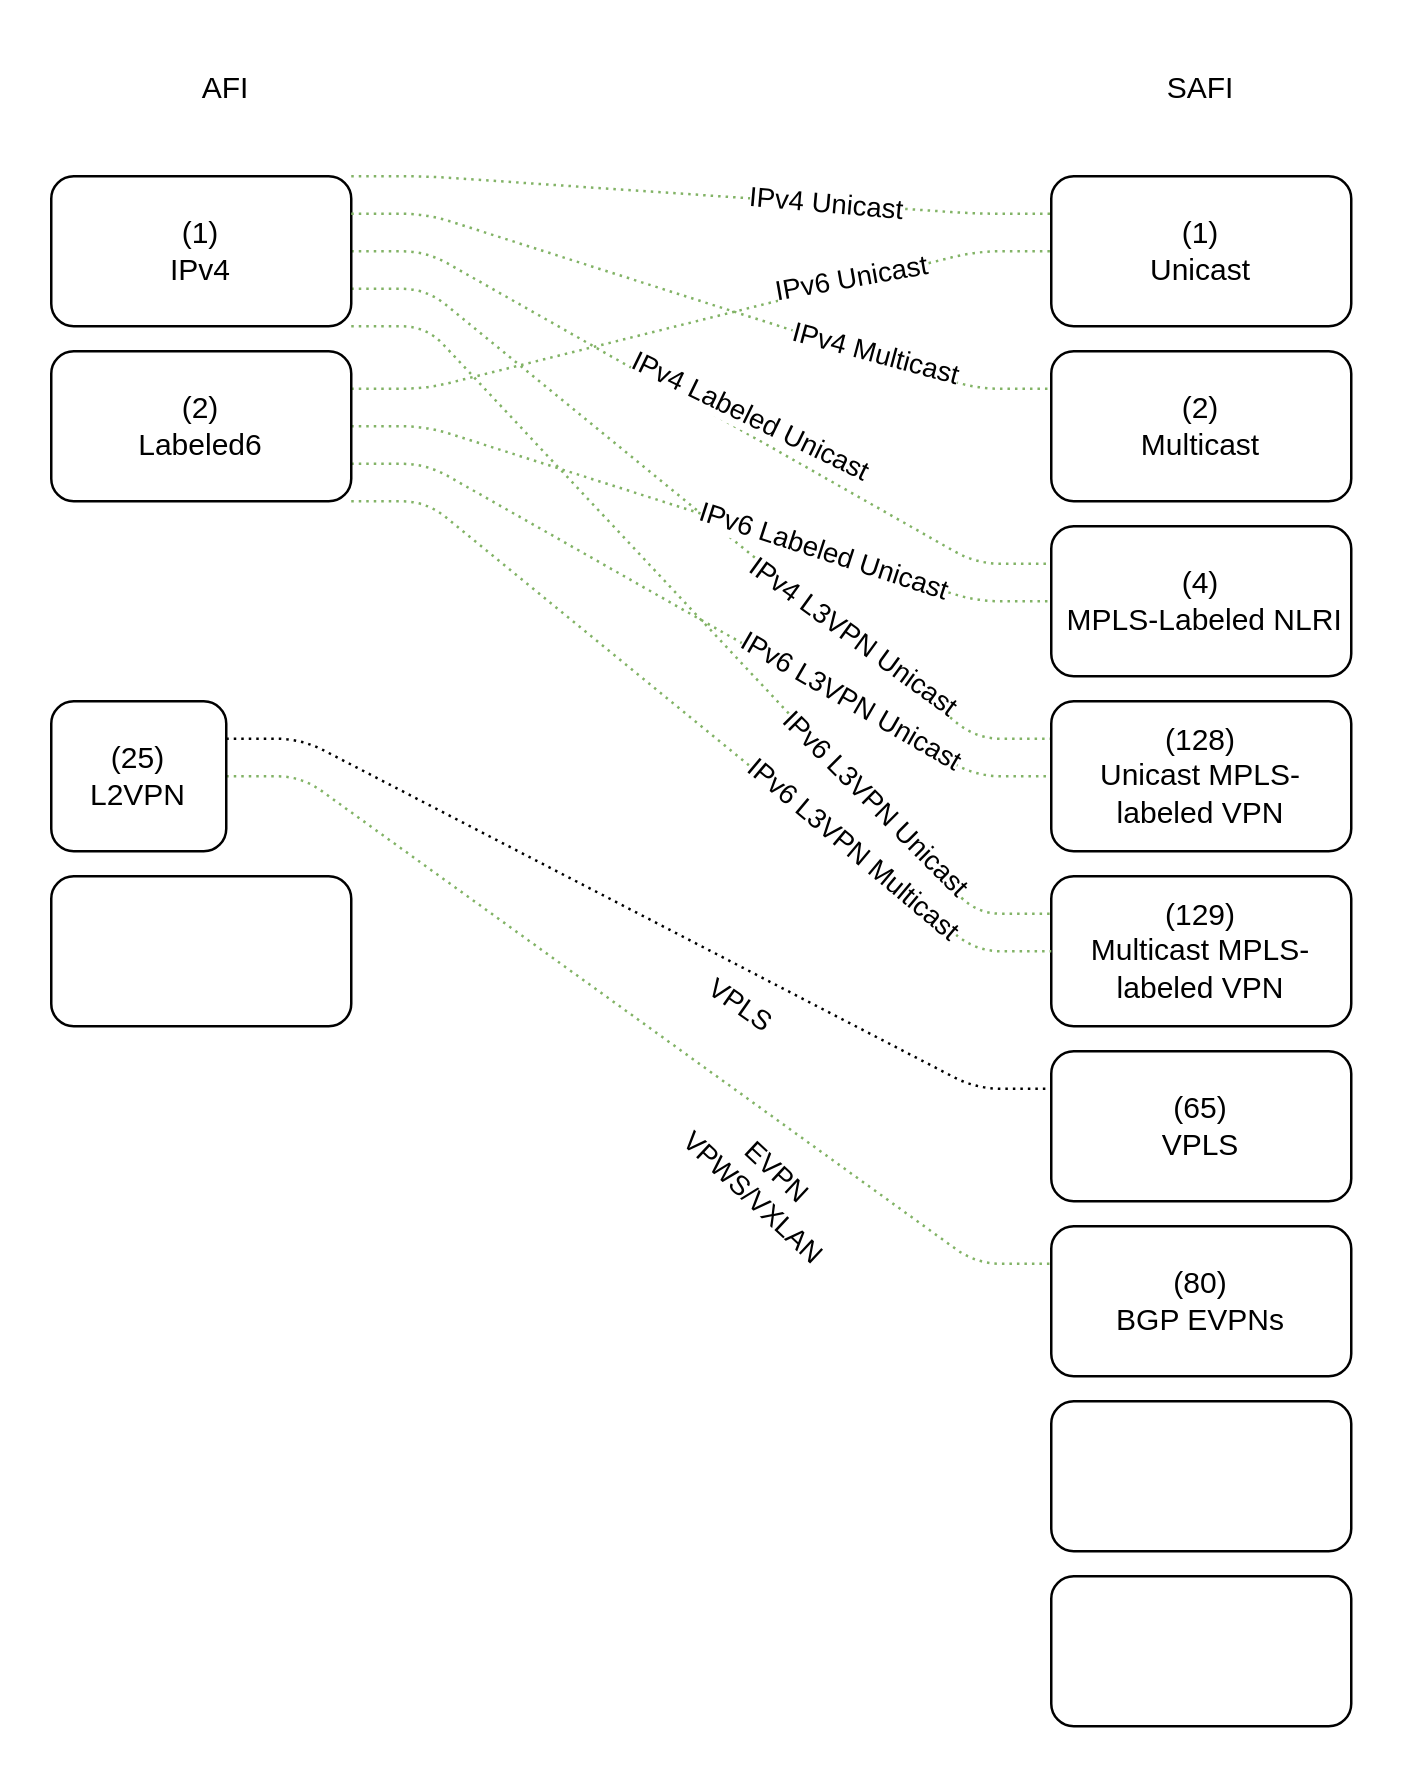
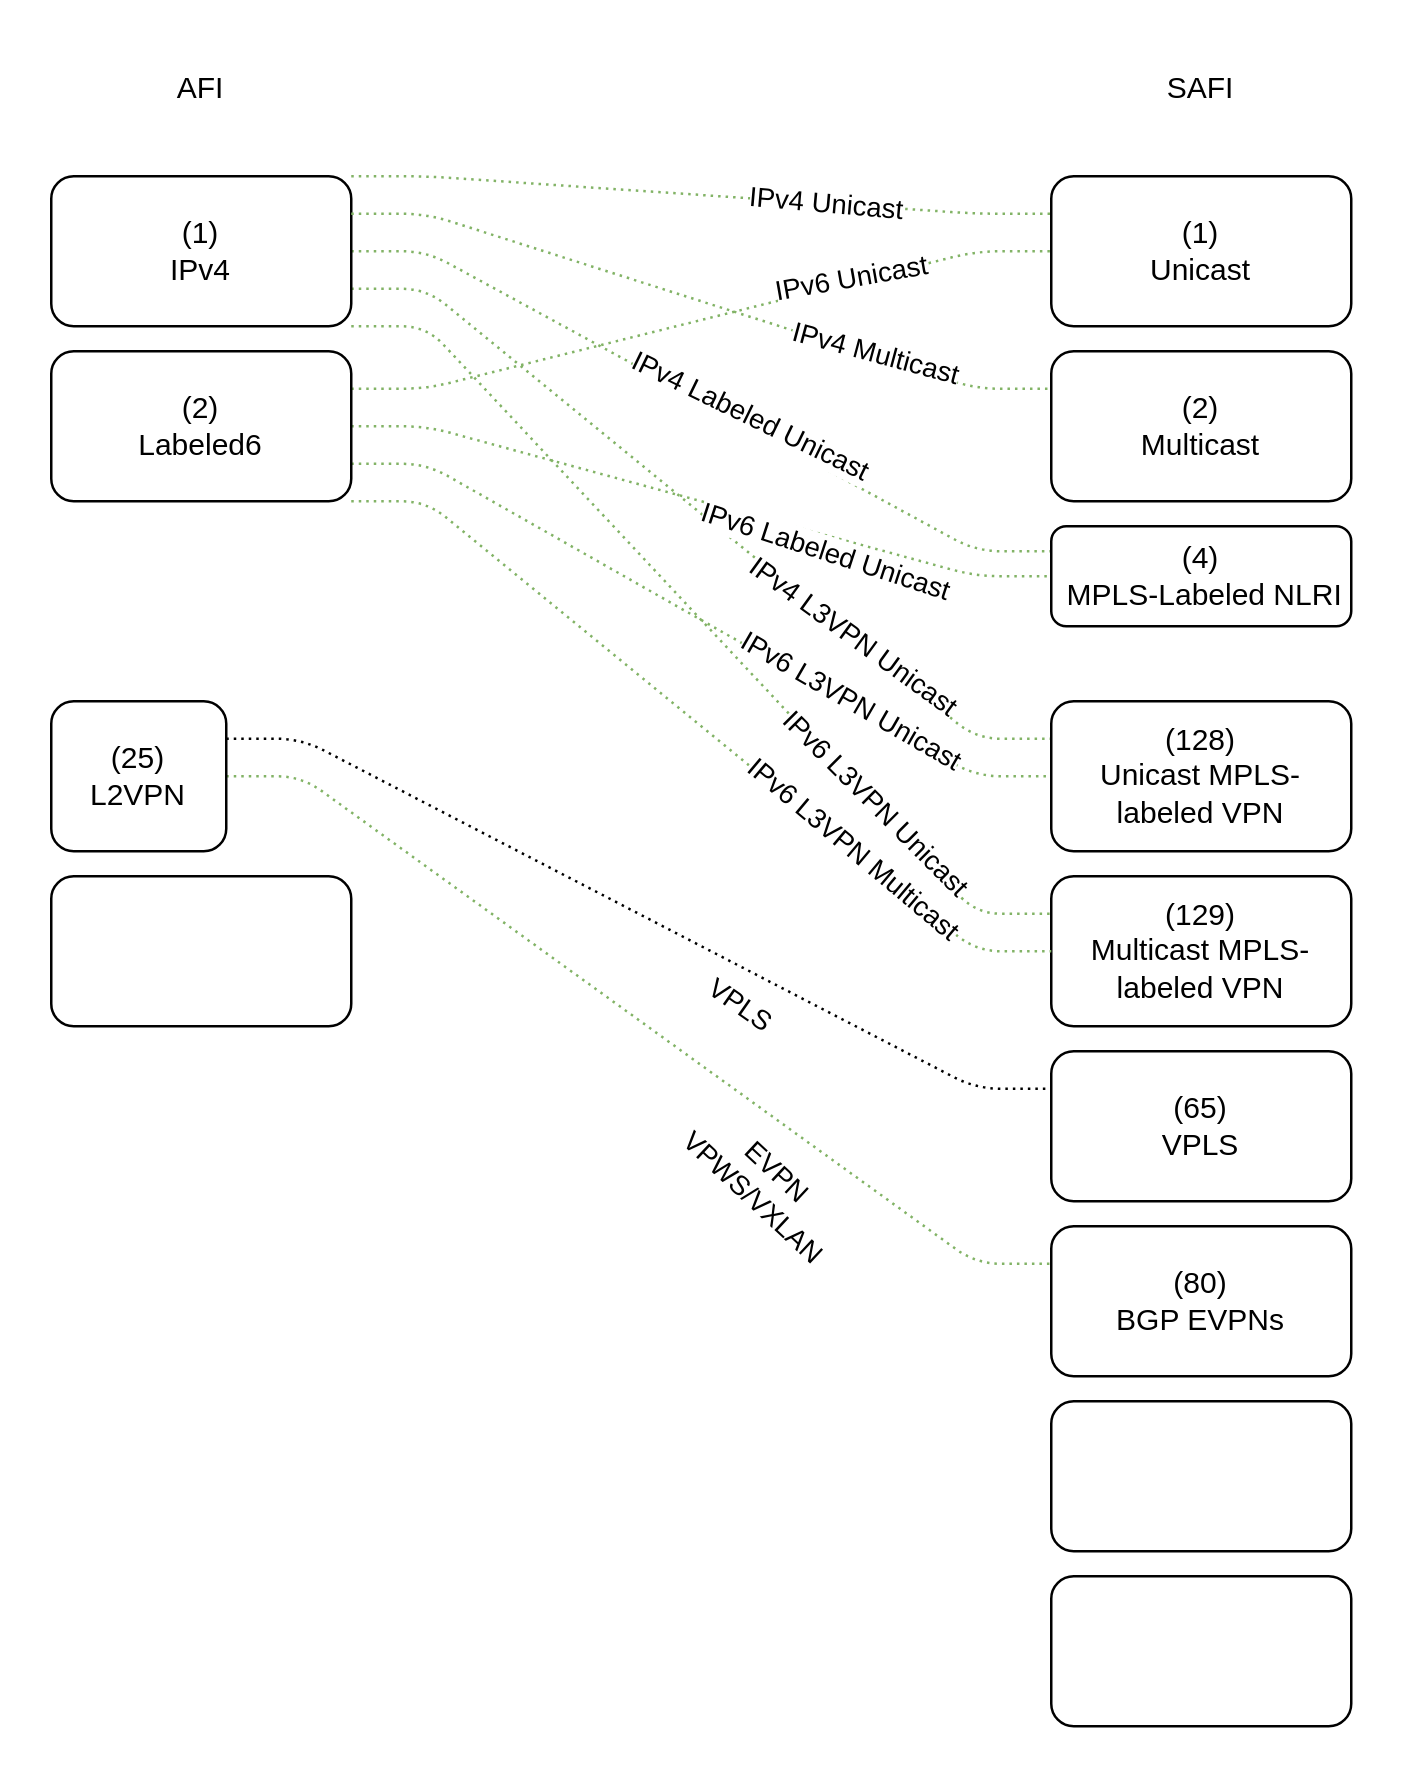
(226, 89) -> (201, 89)
(1201, 601) -> (1201, 576)
